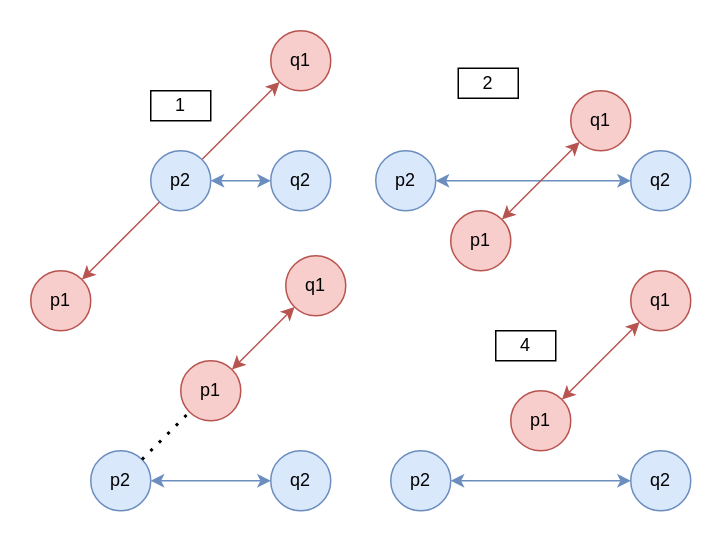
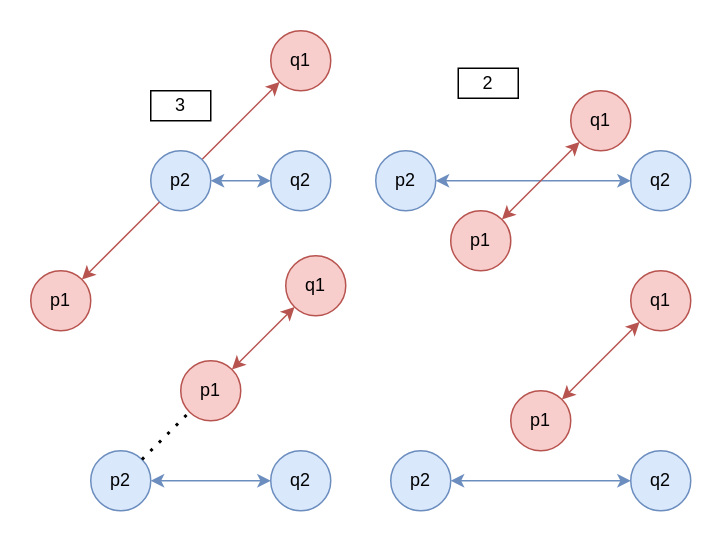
(181, 106) -> (181, 106)
(526, 346) -> none
